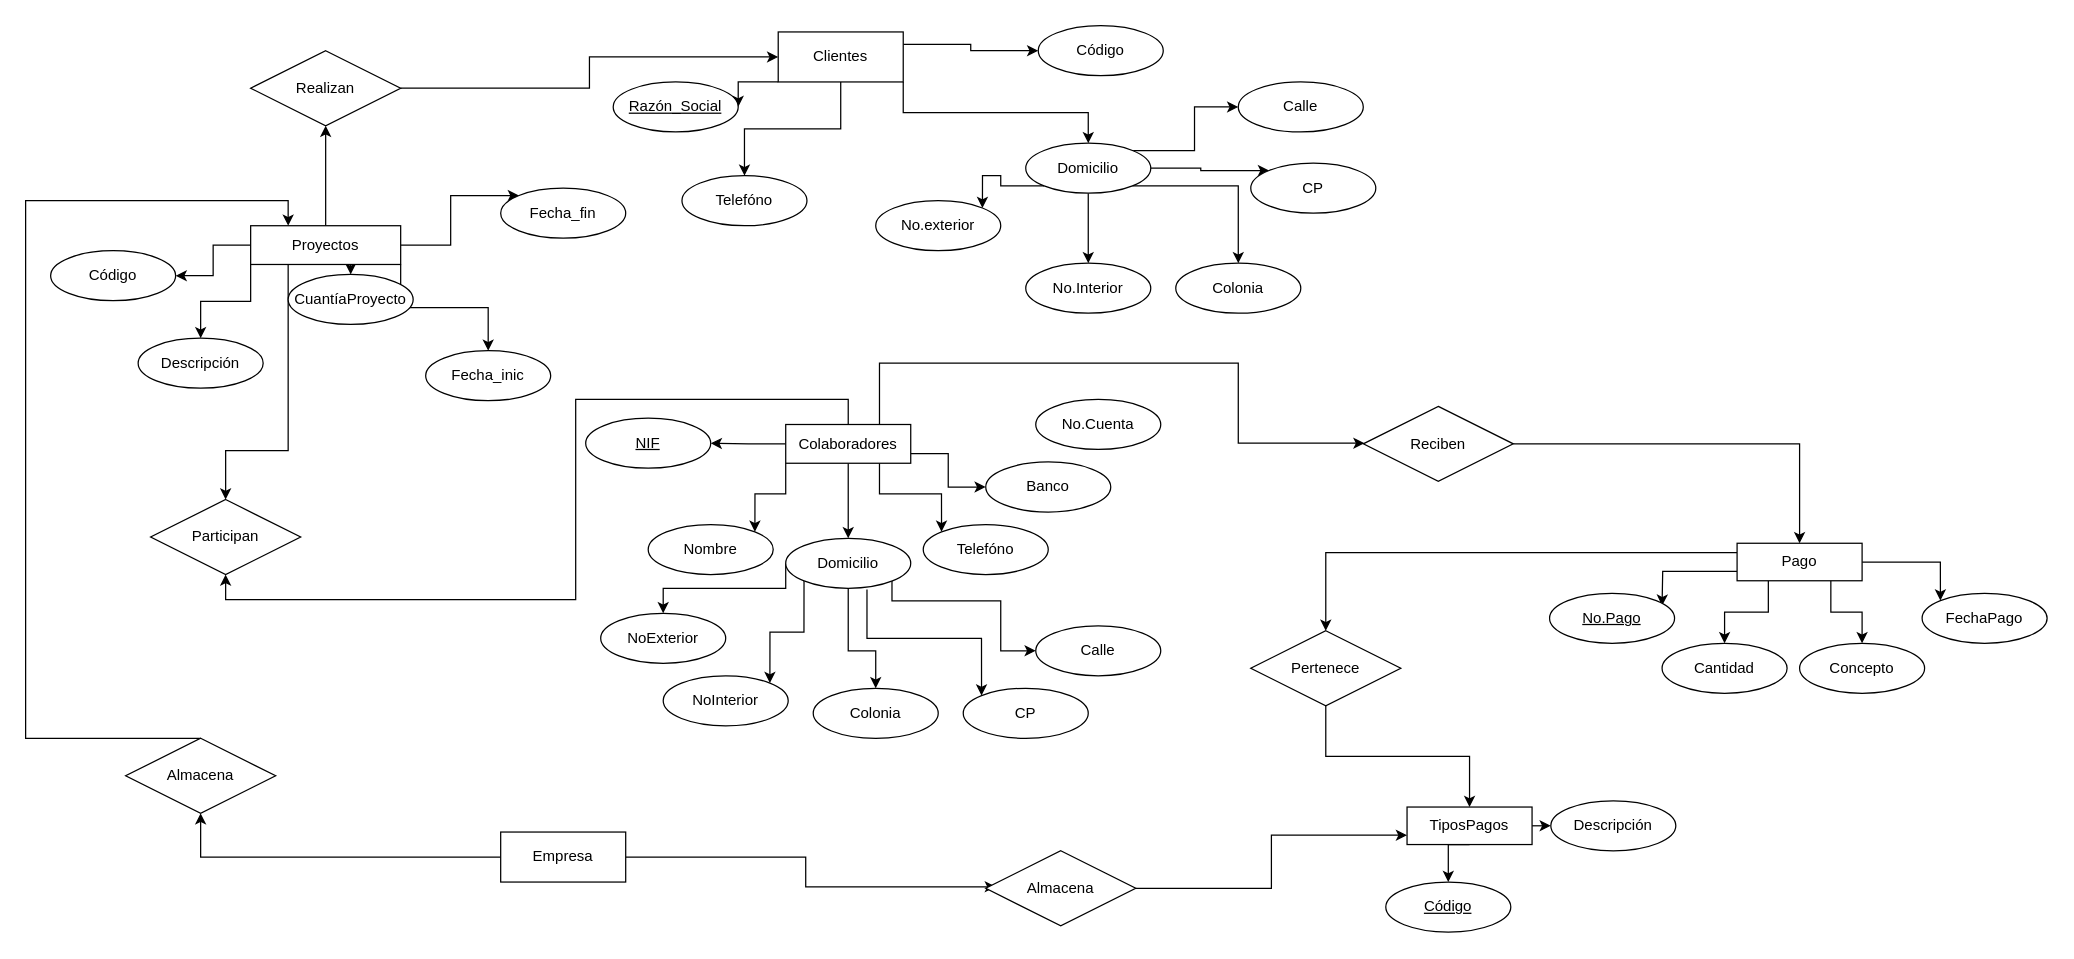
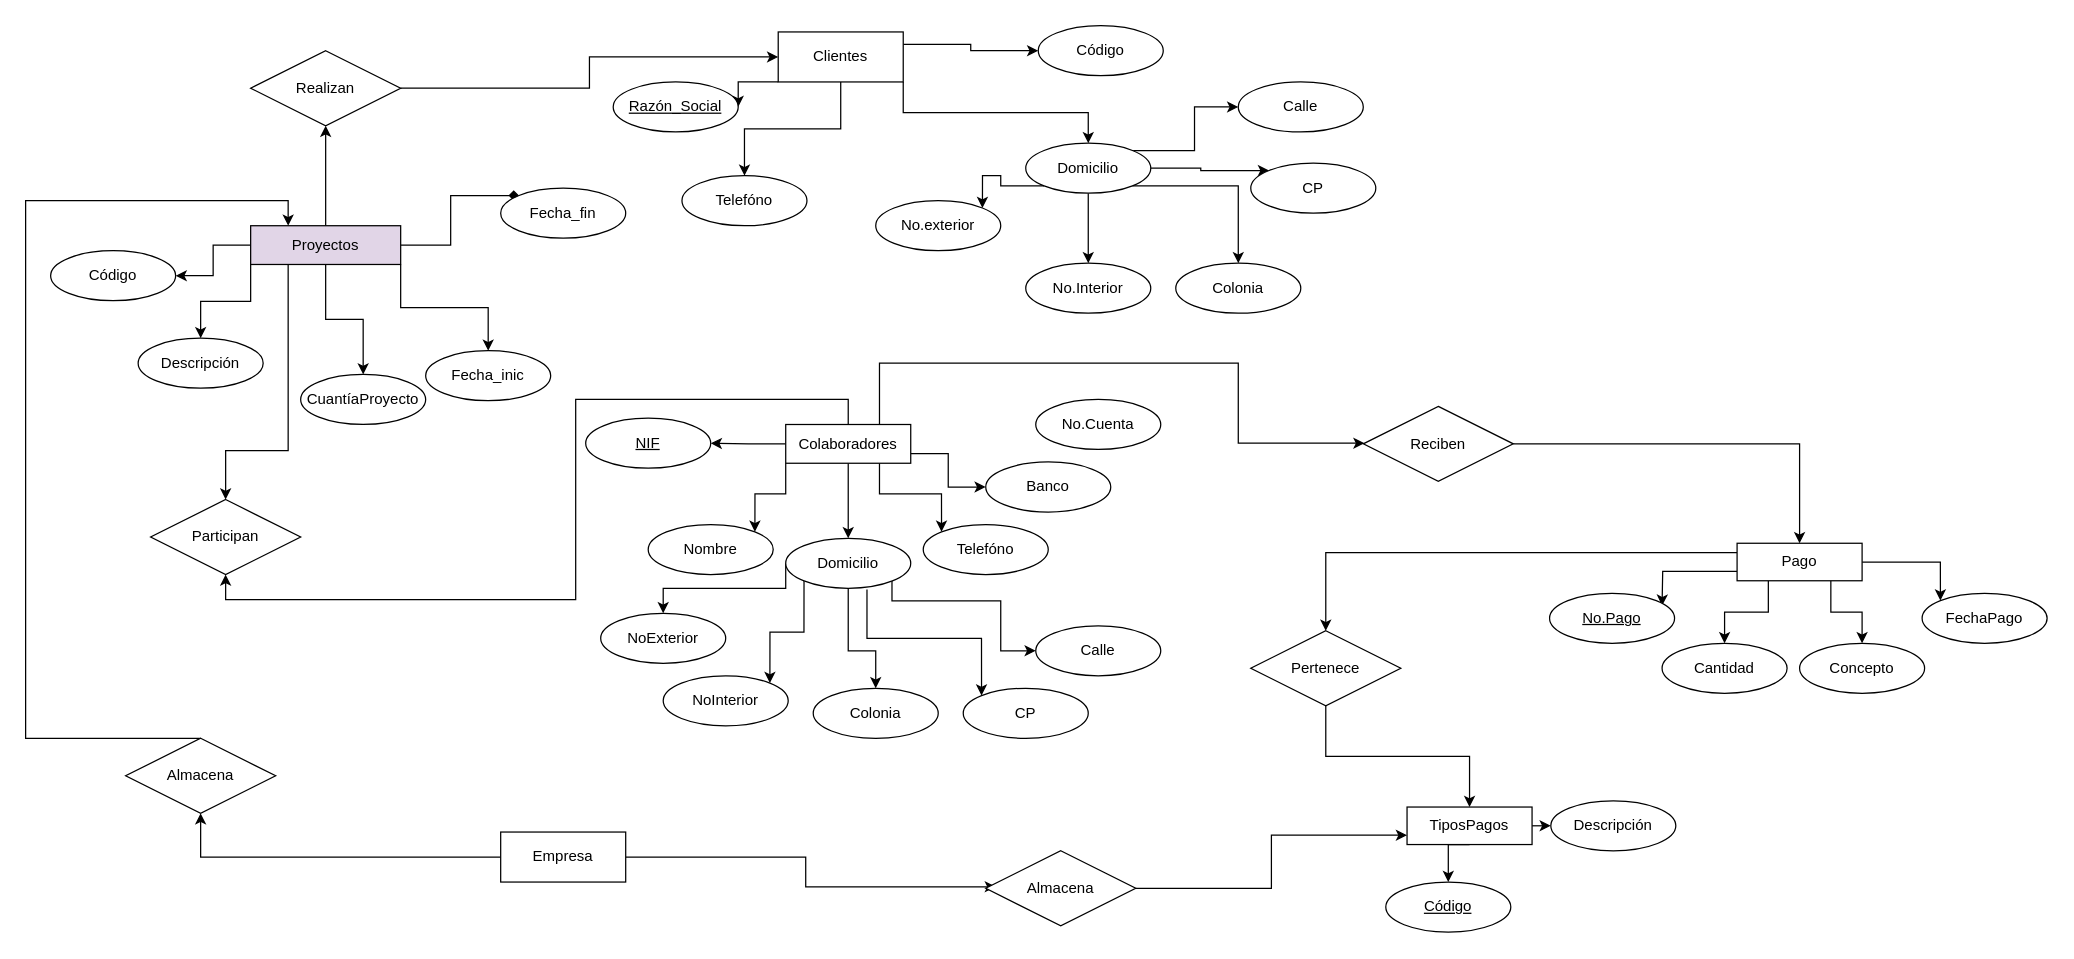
(509, 195) -> (508, 195)
(326, 245) -> (326, 245)
(351, 299) -> (363, 399)
